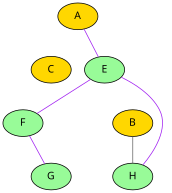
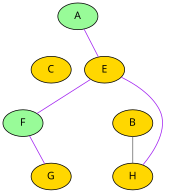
(78, 16) -> (78, 16)
(105, 70) -> (105, 70)
(51, 177) -> (51, 177)
(133, 177) -> (133, 177)
